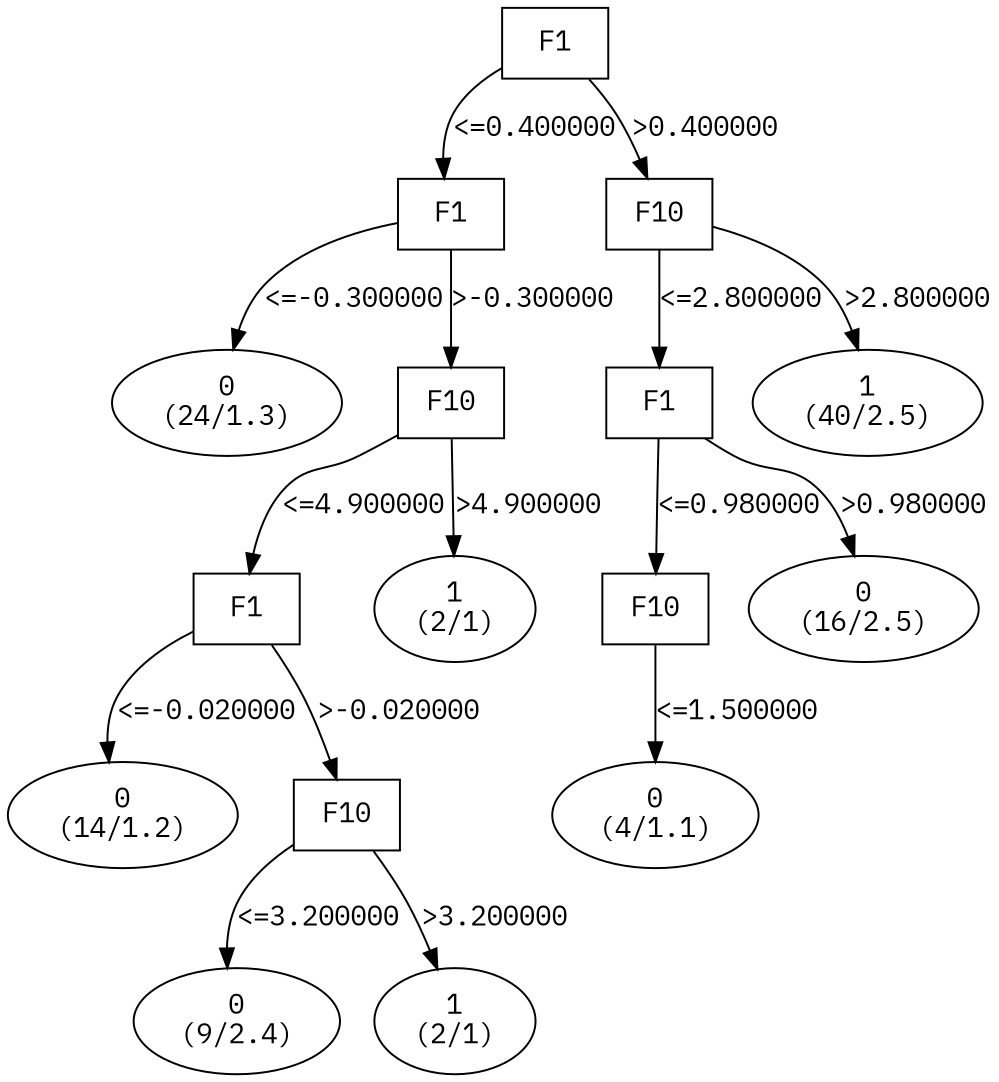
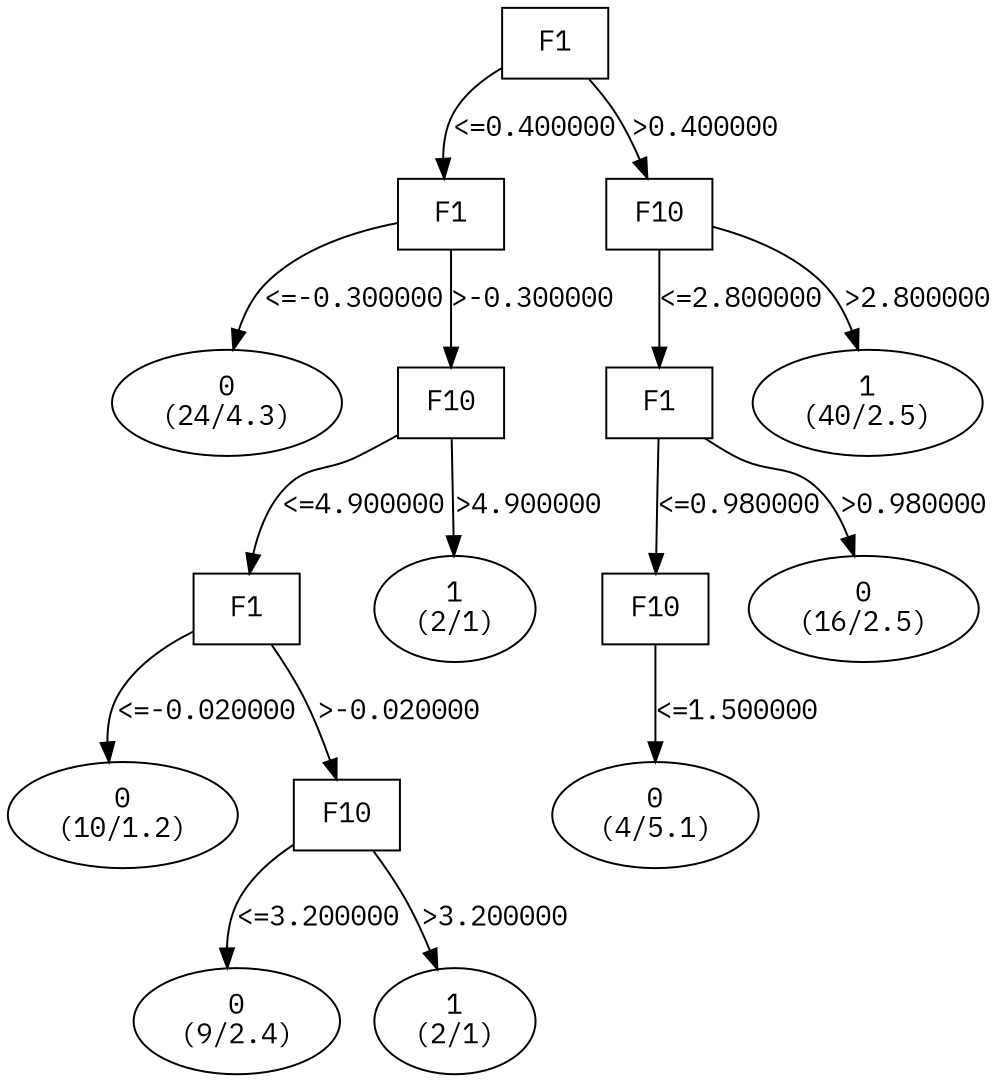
(227, 403) -> (227, 403)
(123, 815) -> (123, 815)
(655, 815) -> (655, 815)
